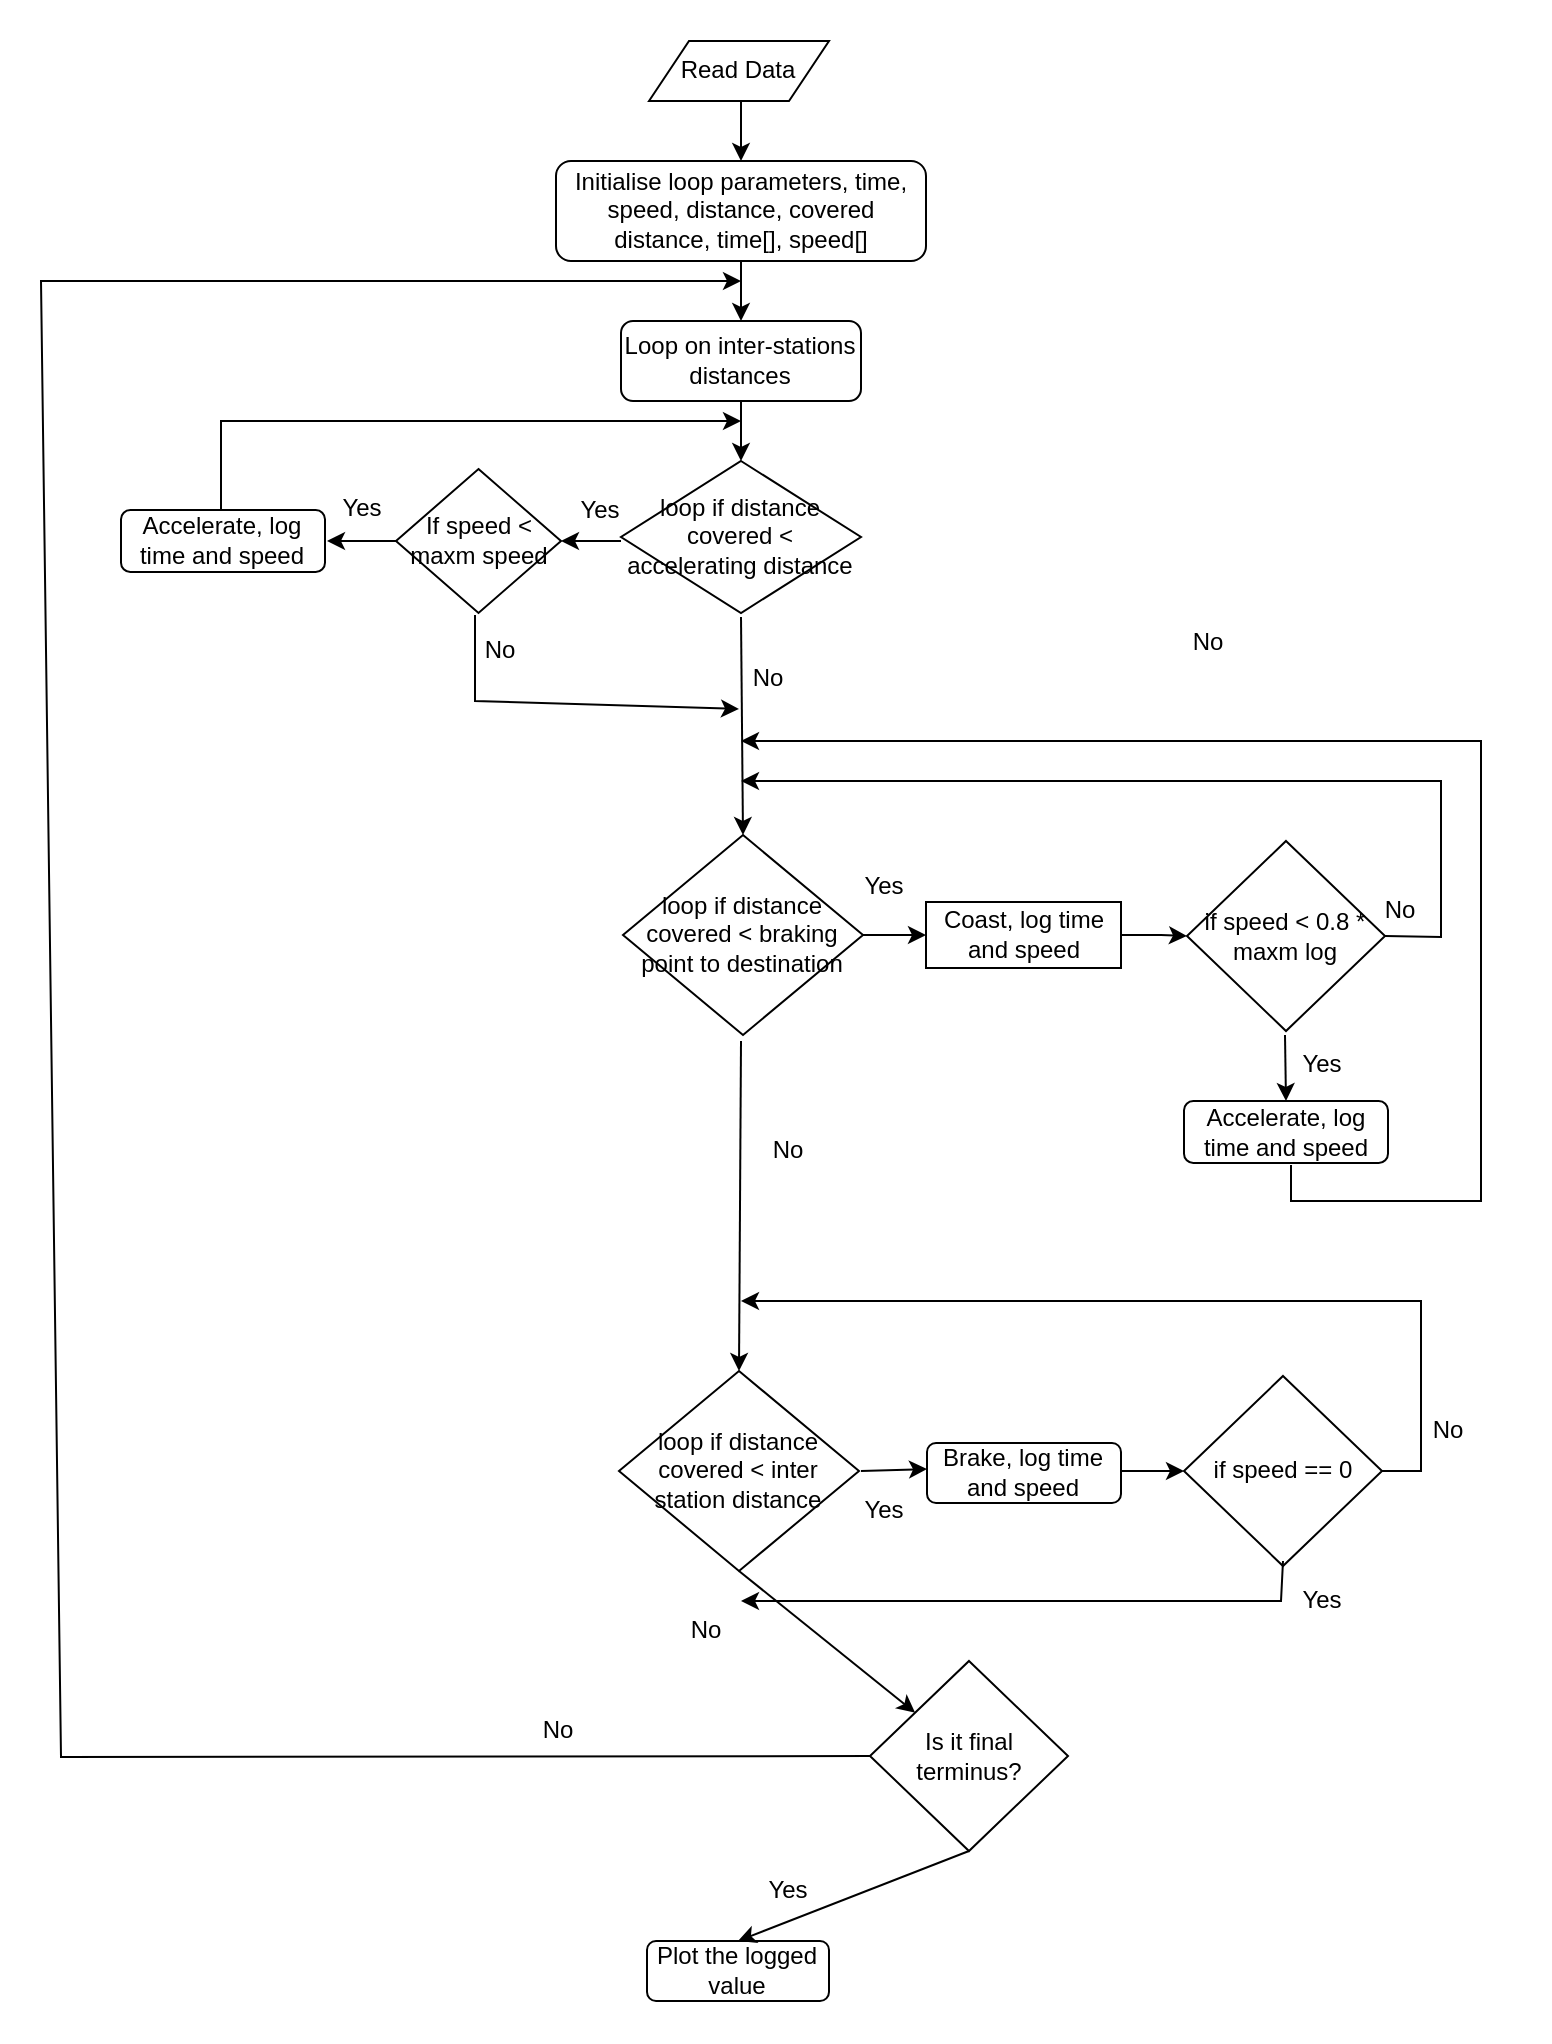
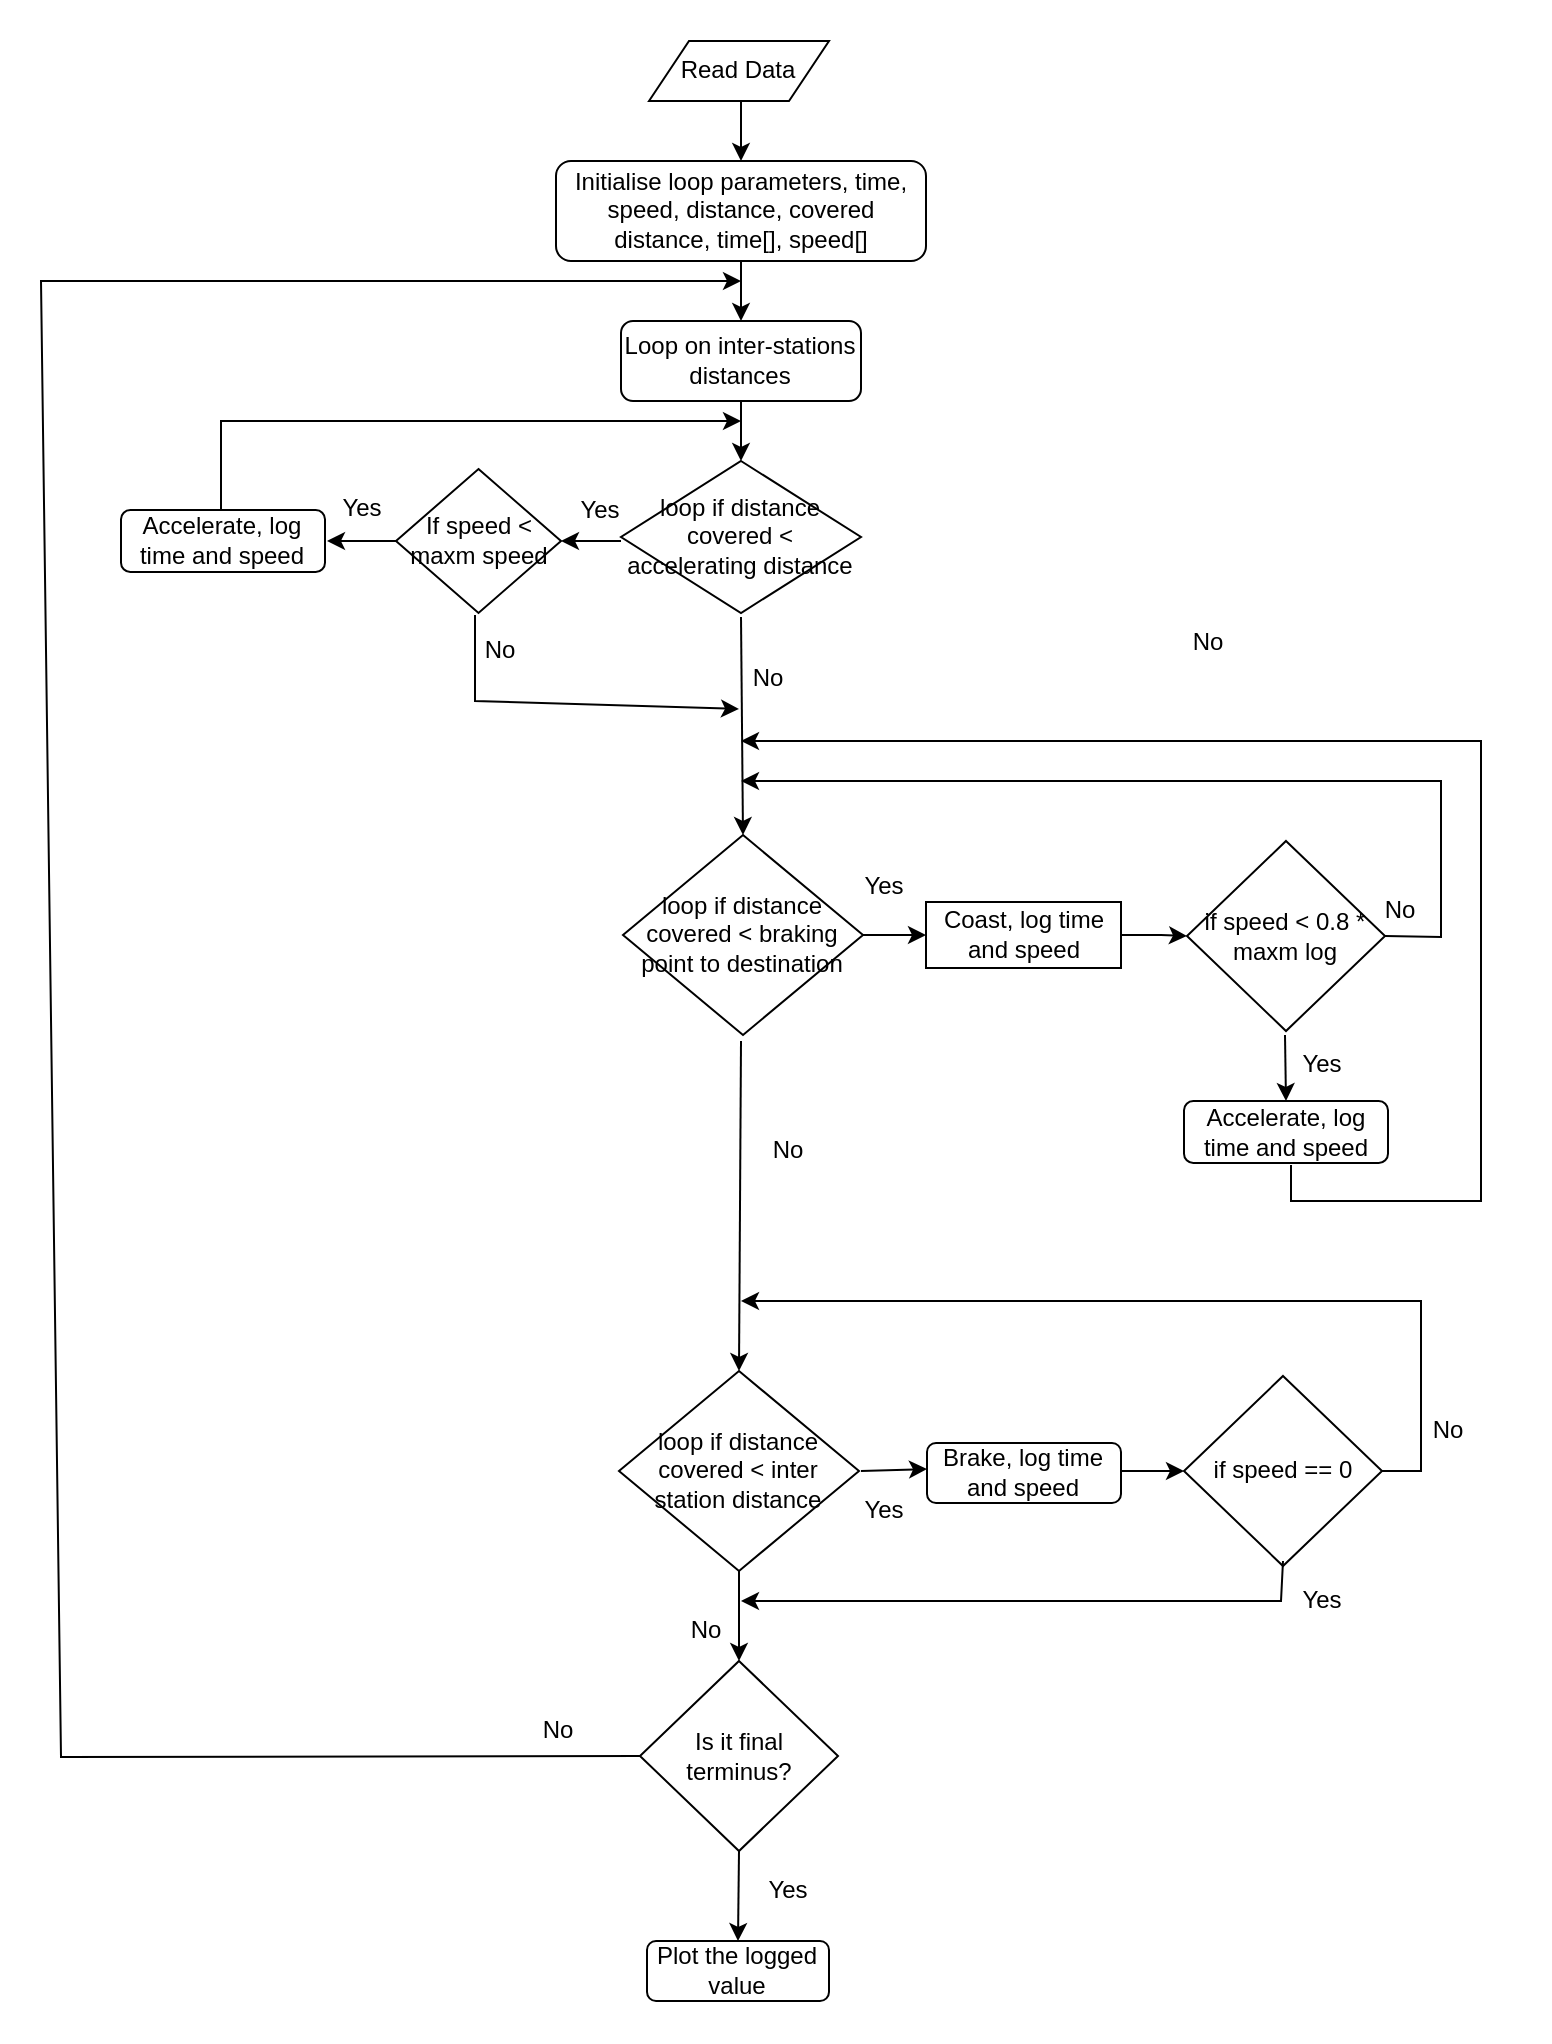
(969, 1756) -> (739, 1756)
